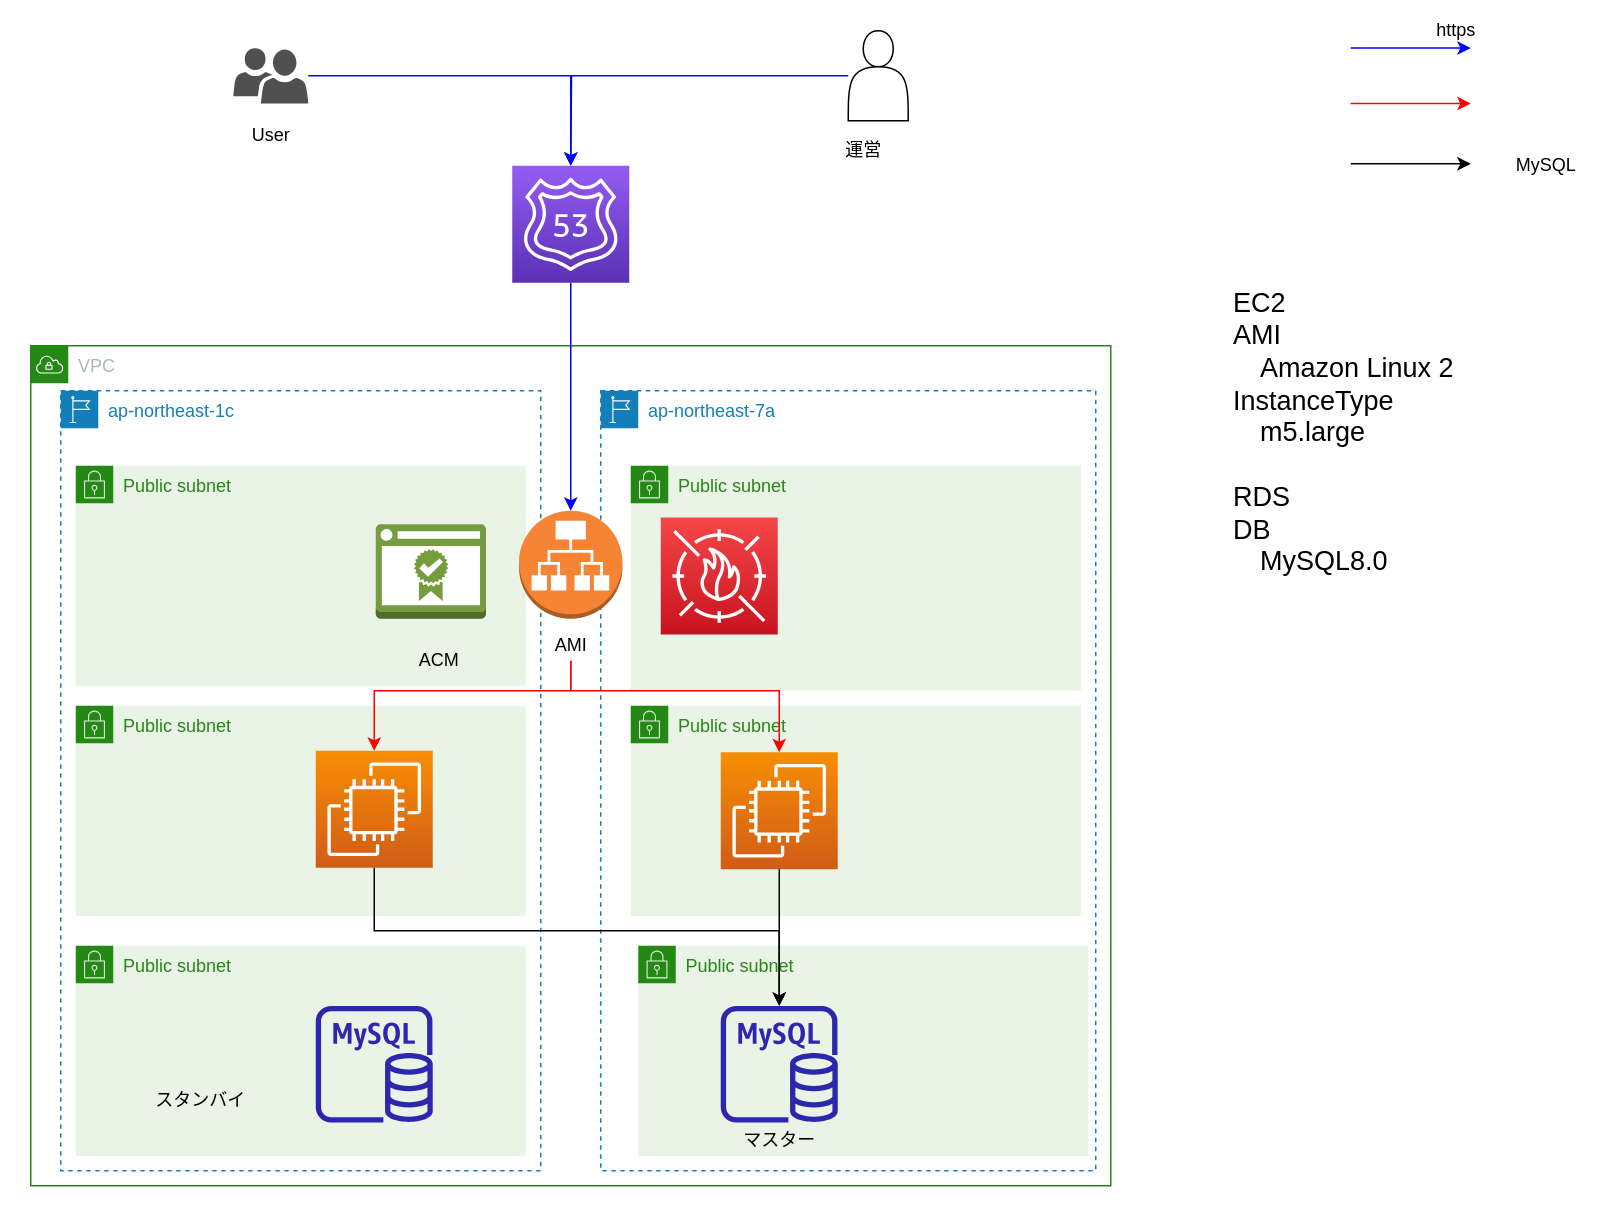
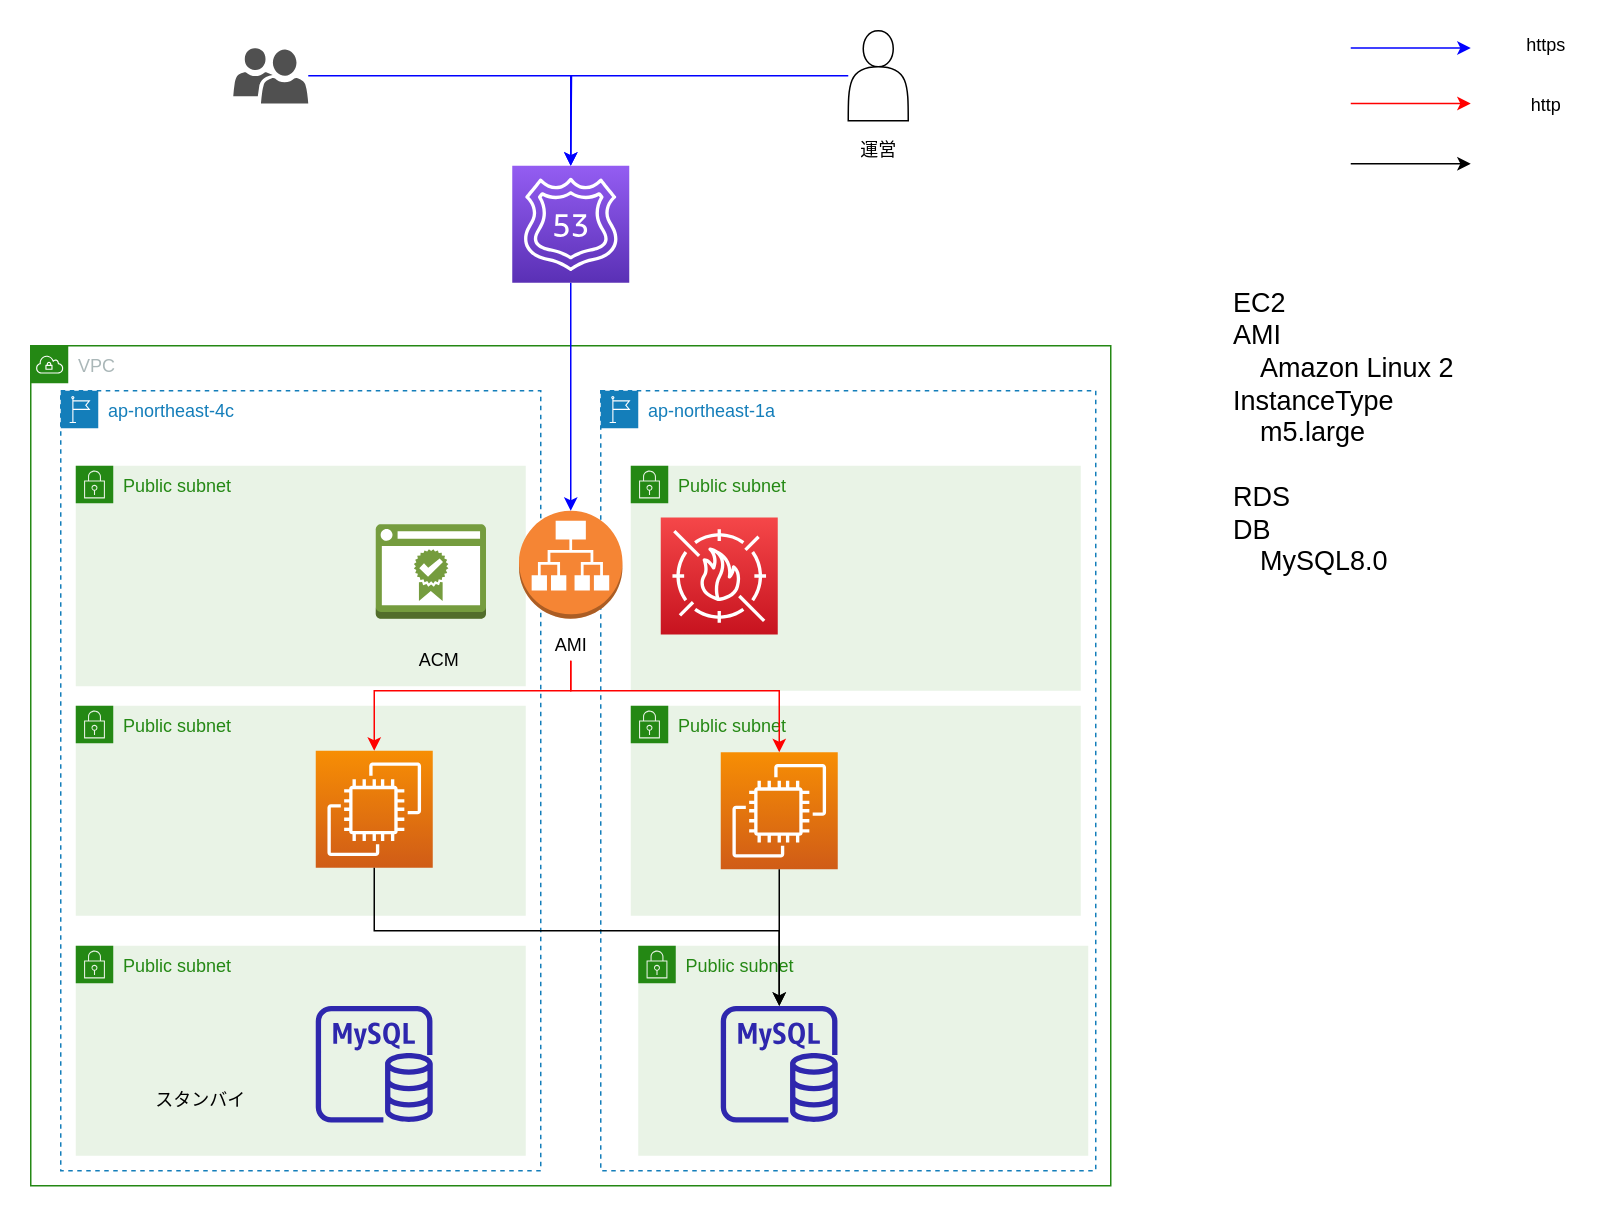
(1456, 31) -> (1546, 46)
none -> (1546, 106)
(271, 136) -> none
(863, 151) -> (878, 151)
(1546, 166) -> none
(184, 412) -> (184, 412)
(724, 412) -> (724, 412)
(779, 1141) -> none
